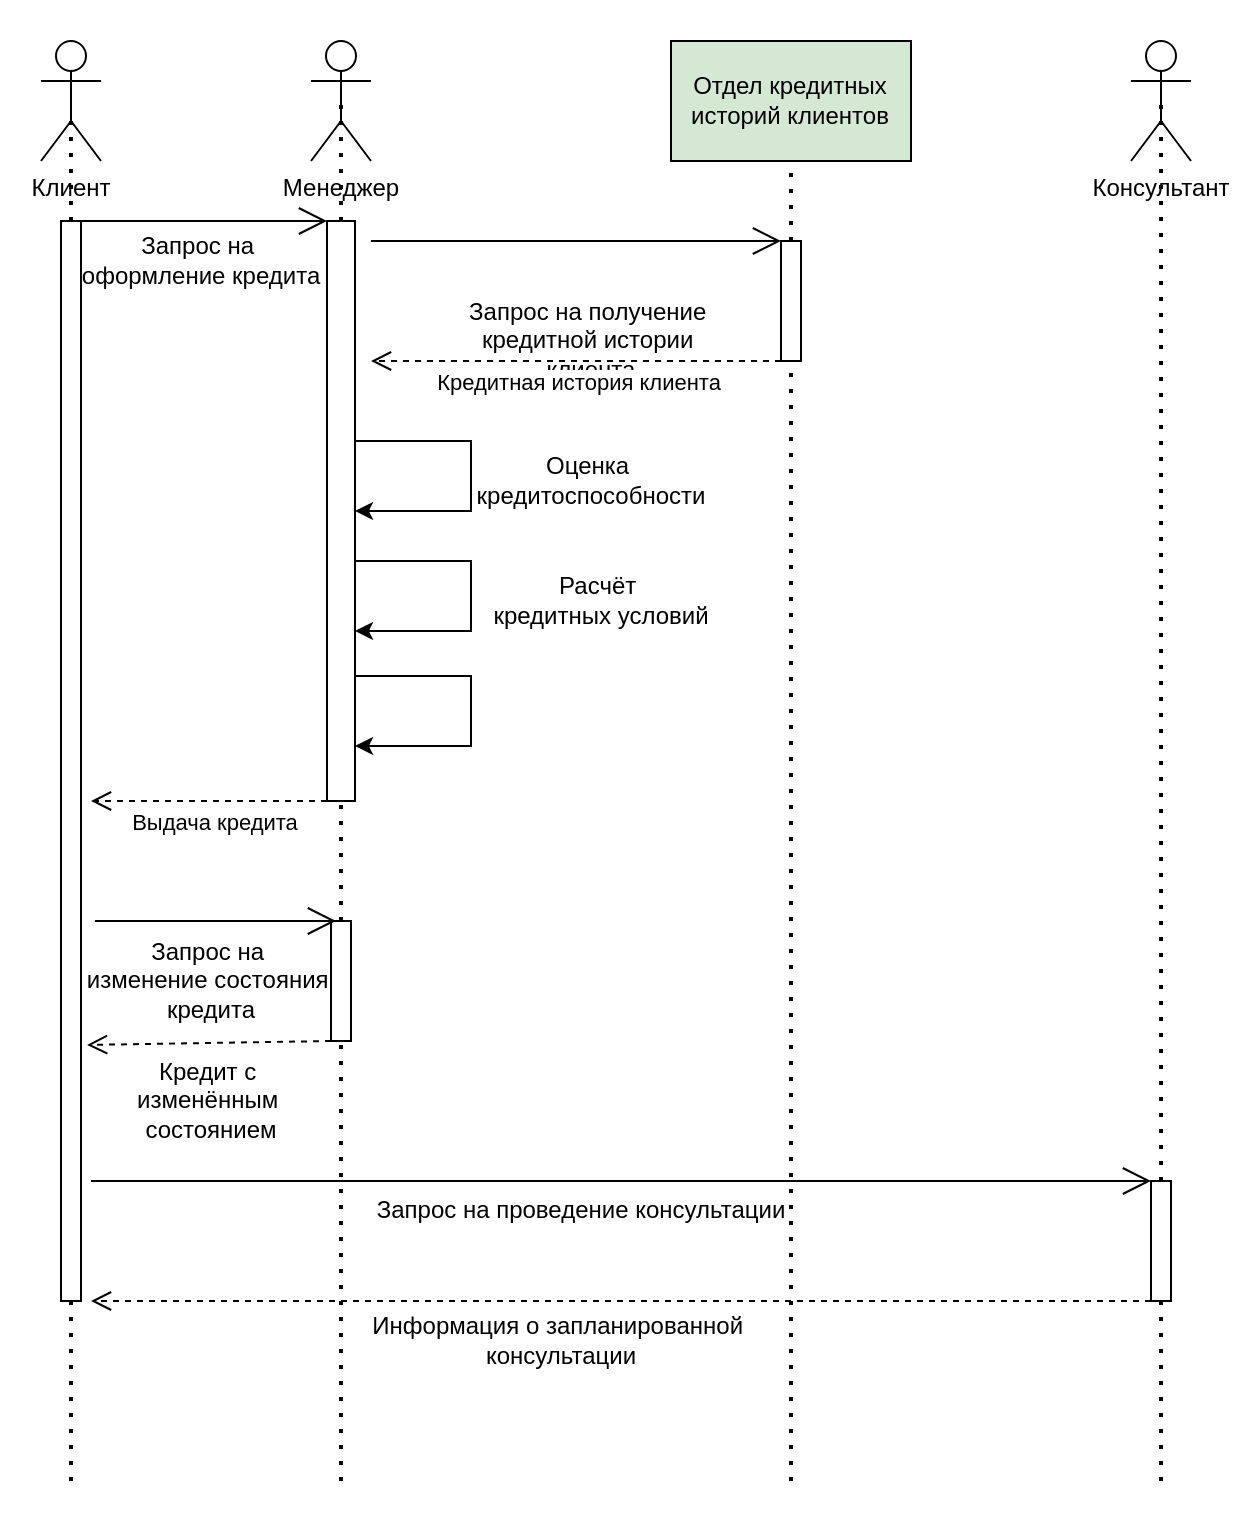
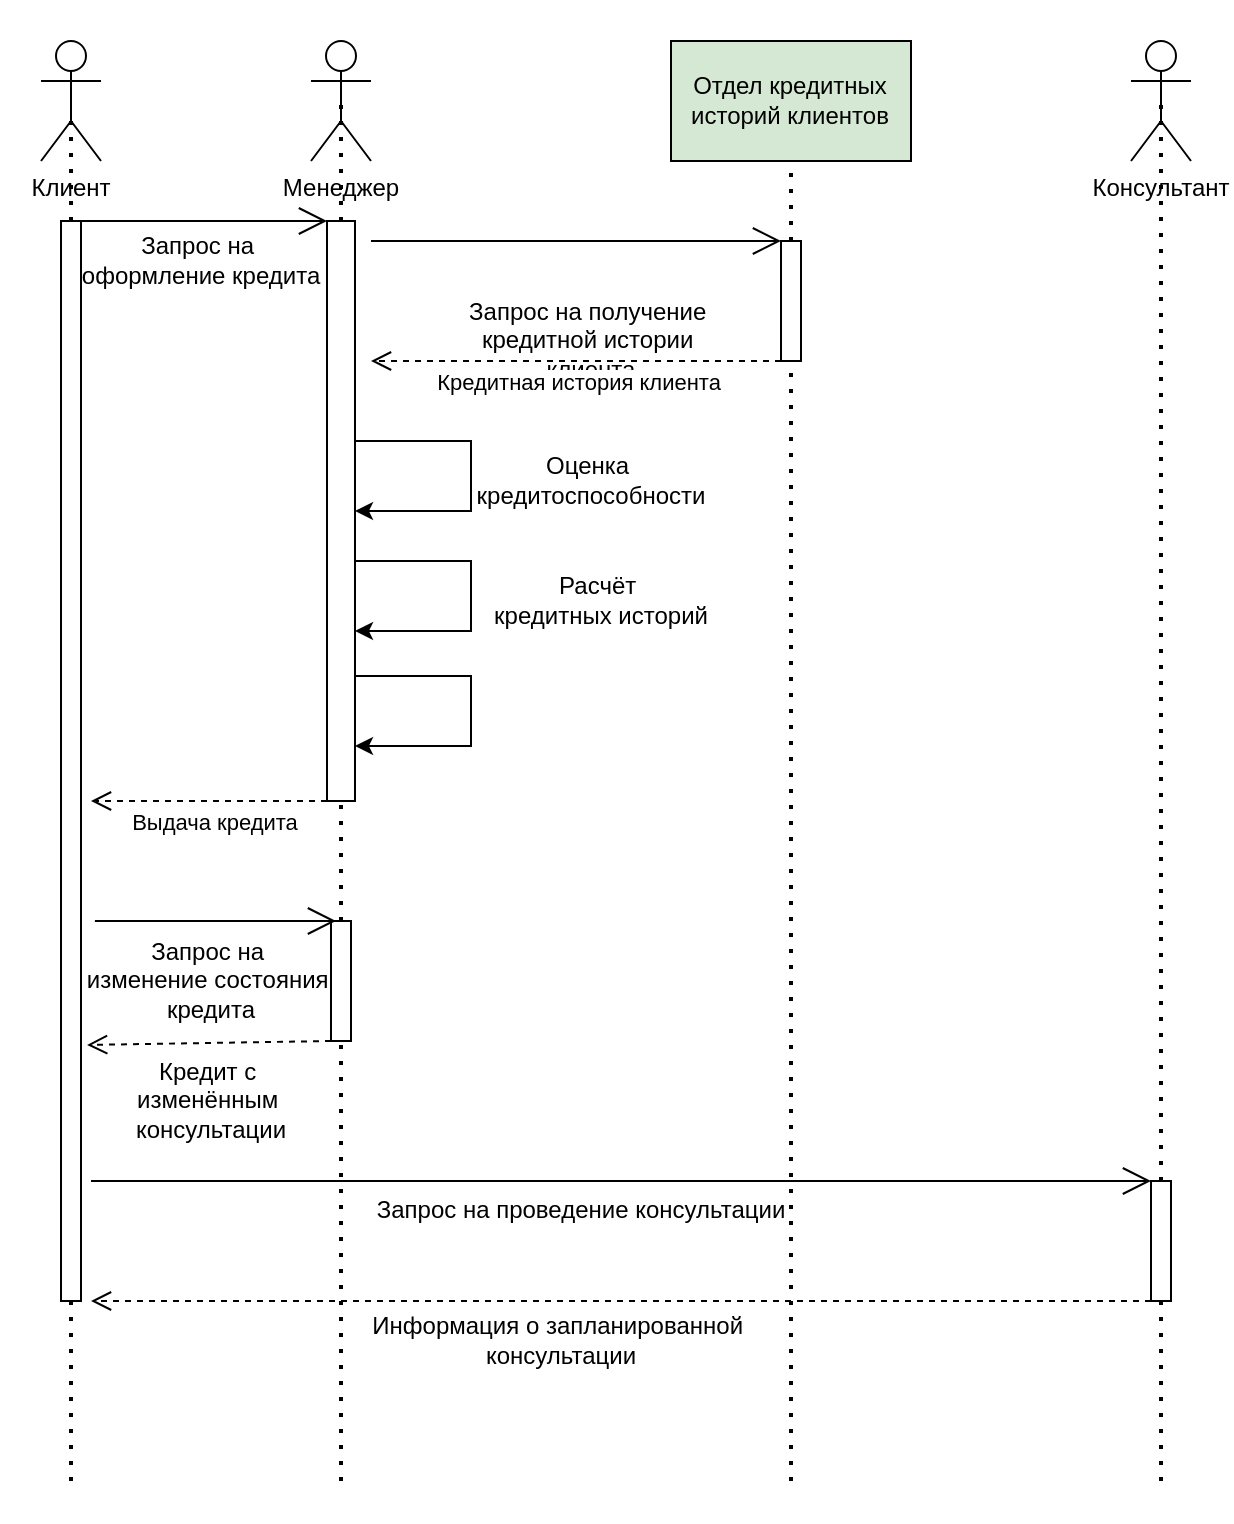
(602, 601) -> (602, 601)
(212, 1101) -> (212, 1101)
